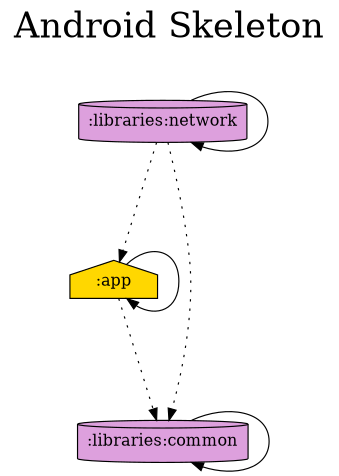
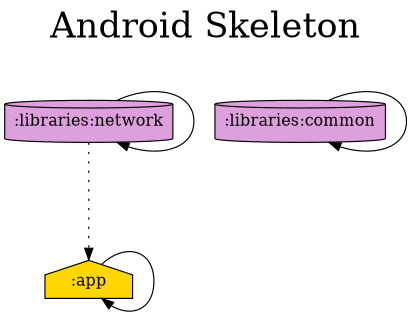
(190, 275) -> none
(136, 354) -> none
